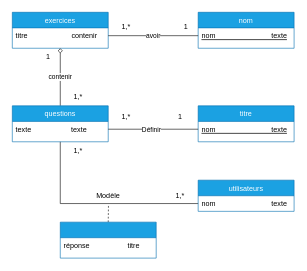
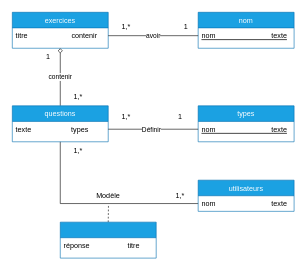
(246, 114) -> (246, 114)
(76, 130) -> (76, 130)
